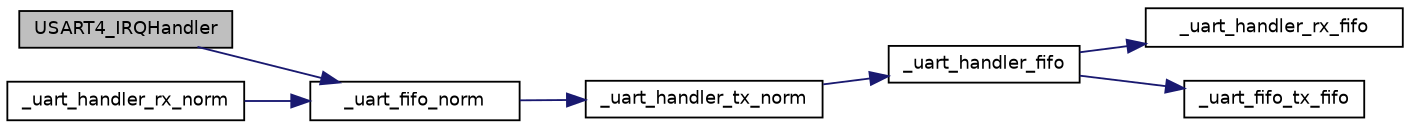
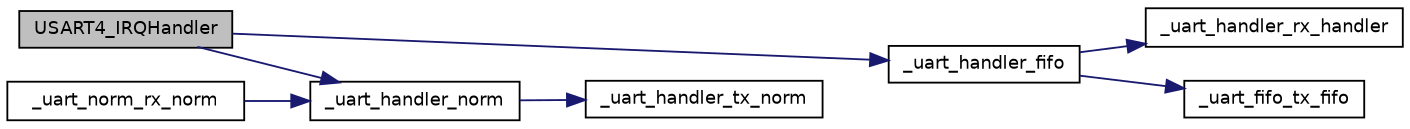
(1274, 28) -> (1274, 28)
(847, 81) -> (551, 47)
(126, 101) -> (126, 101)
(415, 101) -> (415, 101)
